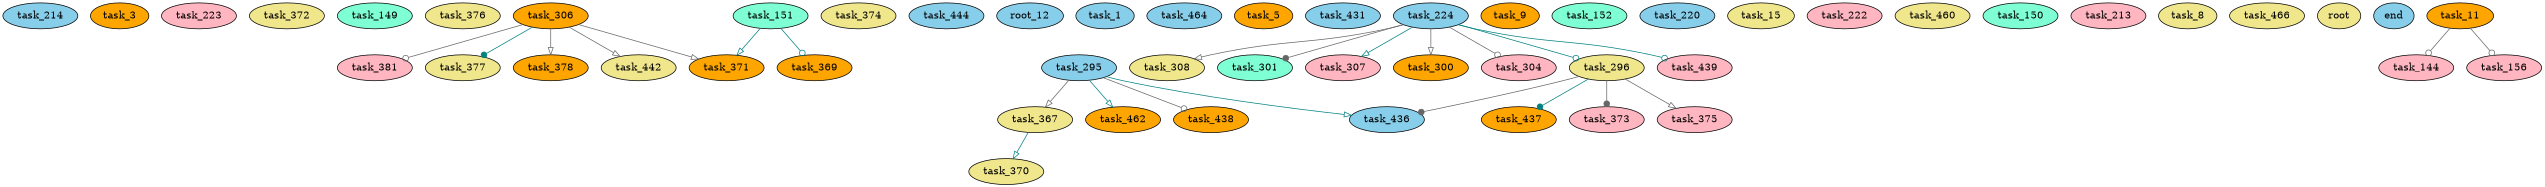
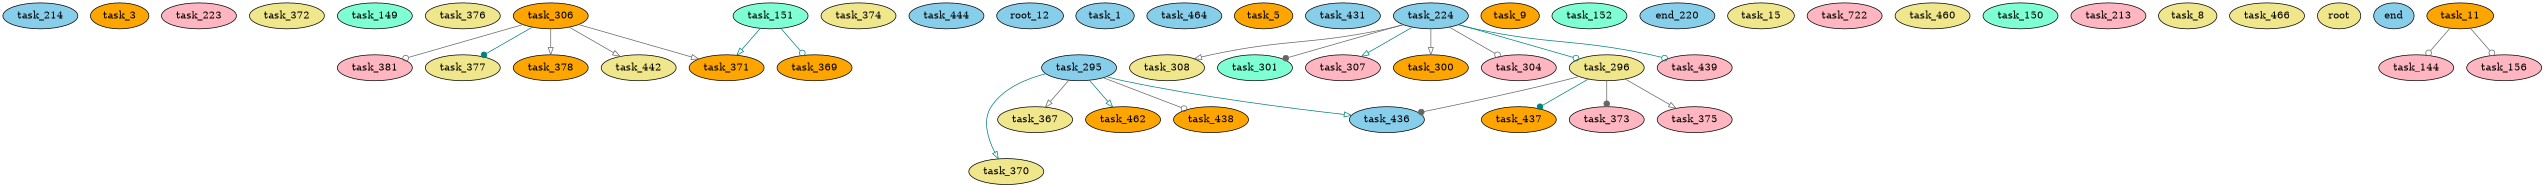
(1677, 16) -> (1677, 16)
(1845, 16) -> (1845, 16)
(1022, 143) -> (996, 100)
